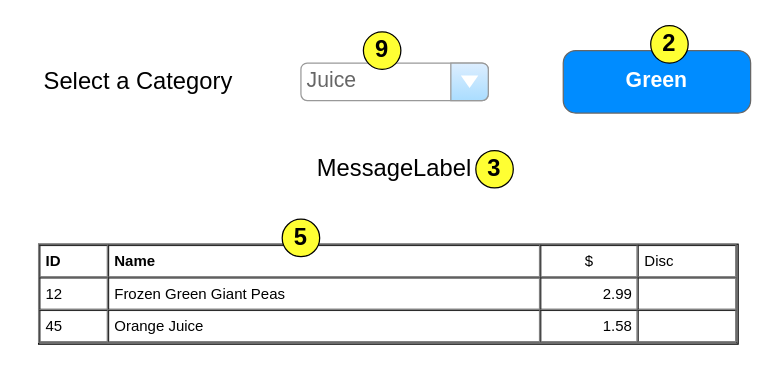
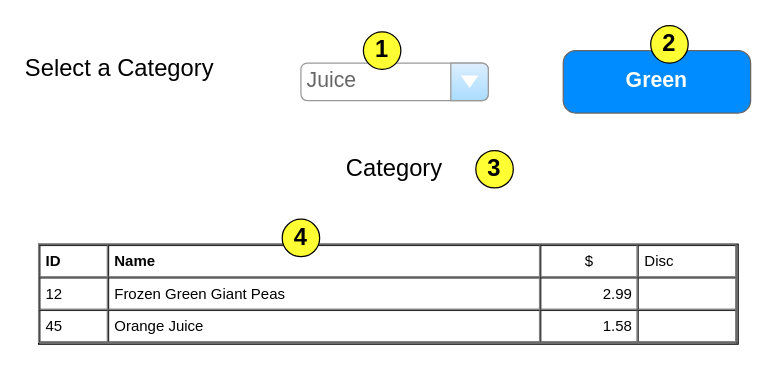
(382, 51) -> (382, 51)
(138, 82) -> (119, 69)
(394, 169) -> (394, 169)
(301, 238) -> (301, 238)
